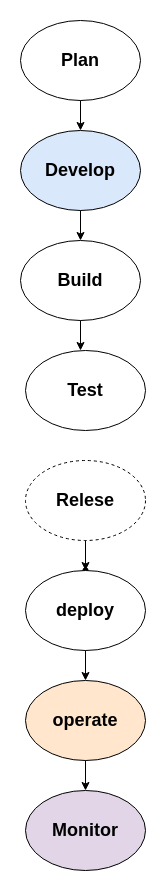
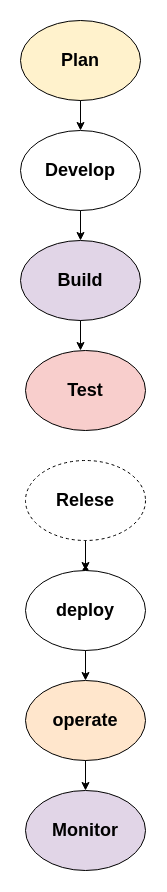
(81, 61) -> (81, 61)
(81, 171) -> (81, 171)
(81, 281) -> (81, 281)
(86, 391) -> (86, 391)
